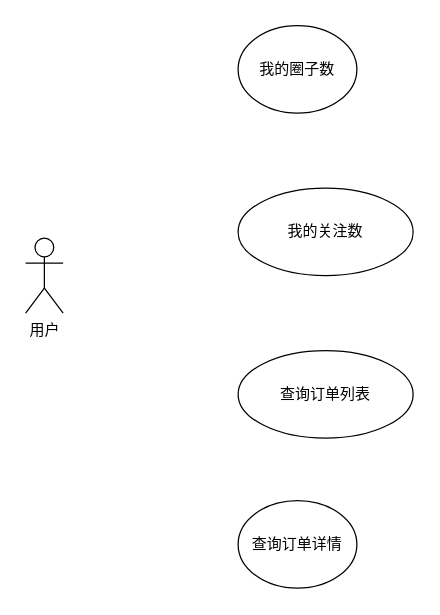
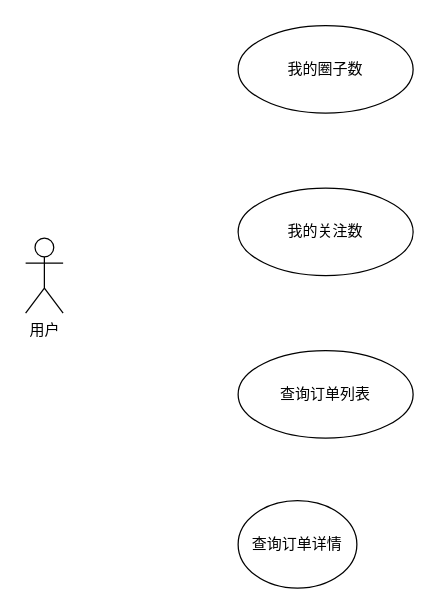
(298, 69) -> (326, 69)
